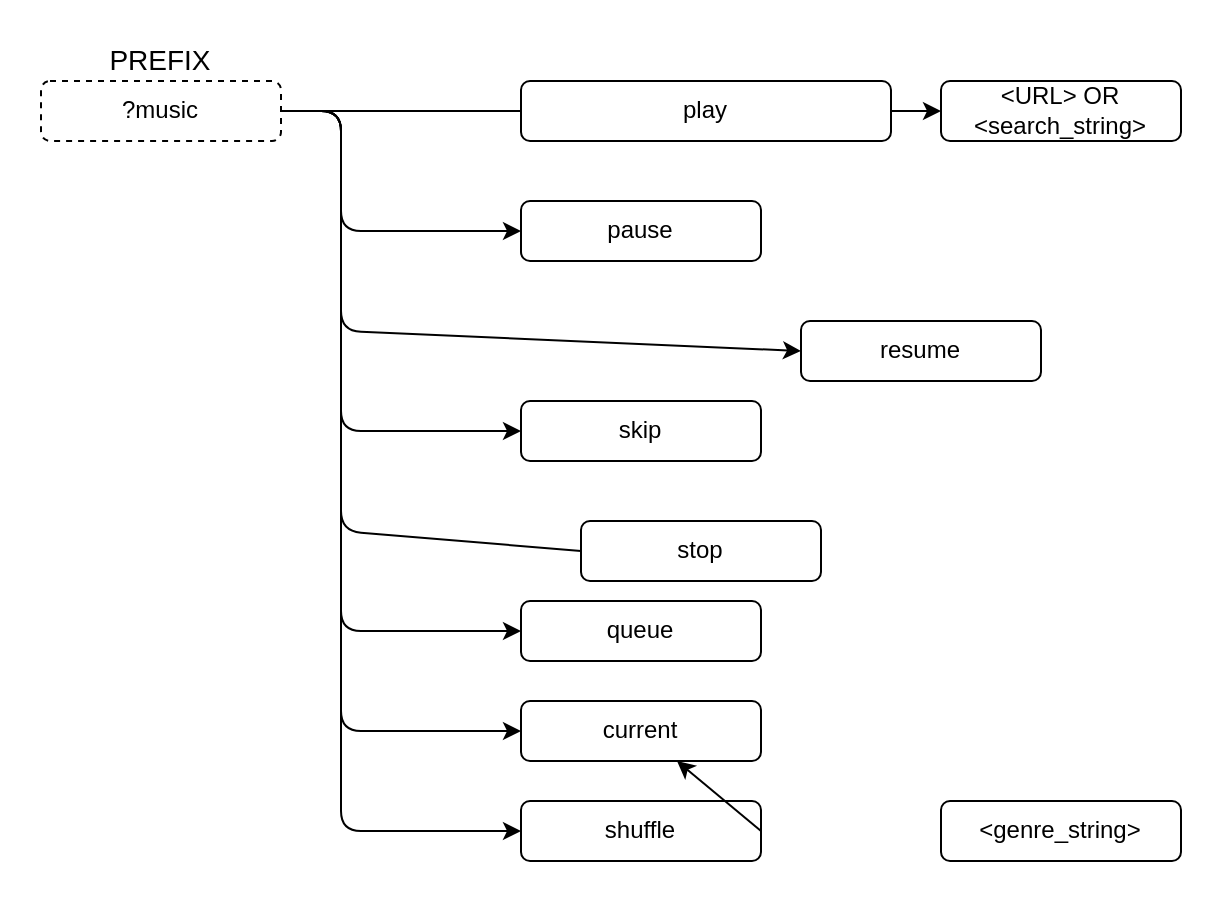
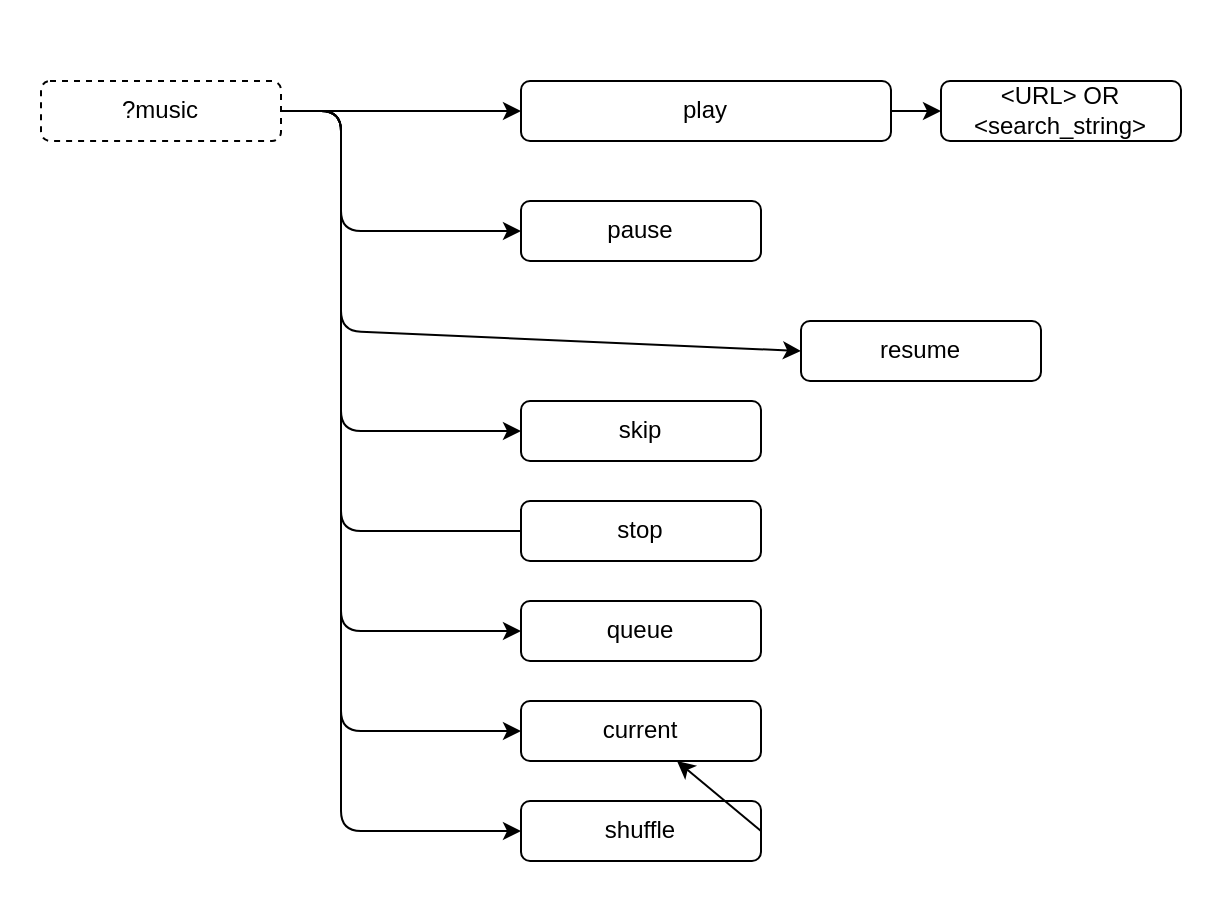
(161, 61) -> none
(511, 111) -> (506, 111)
(701, 551) -> (641, 531)
(1061, 831) -> none
